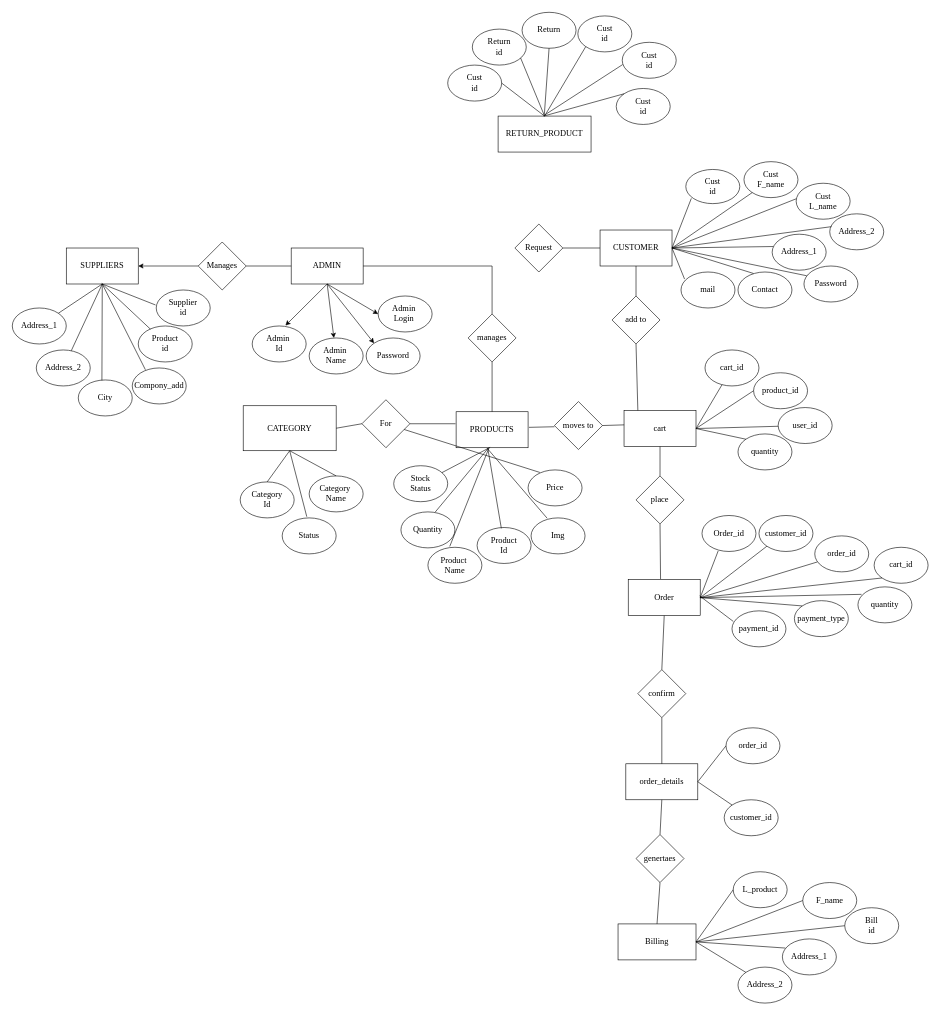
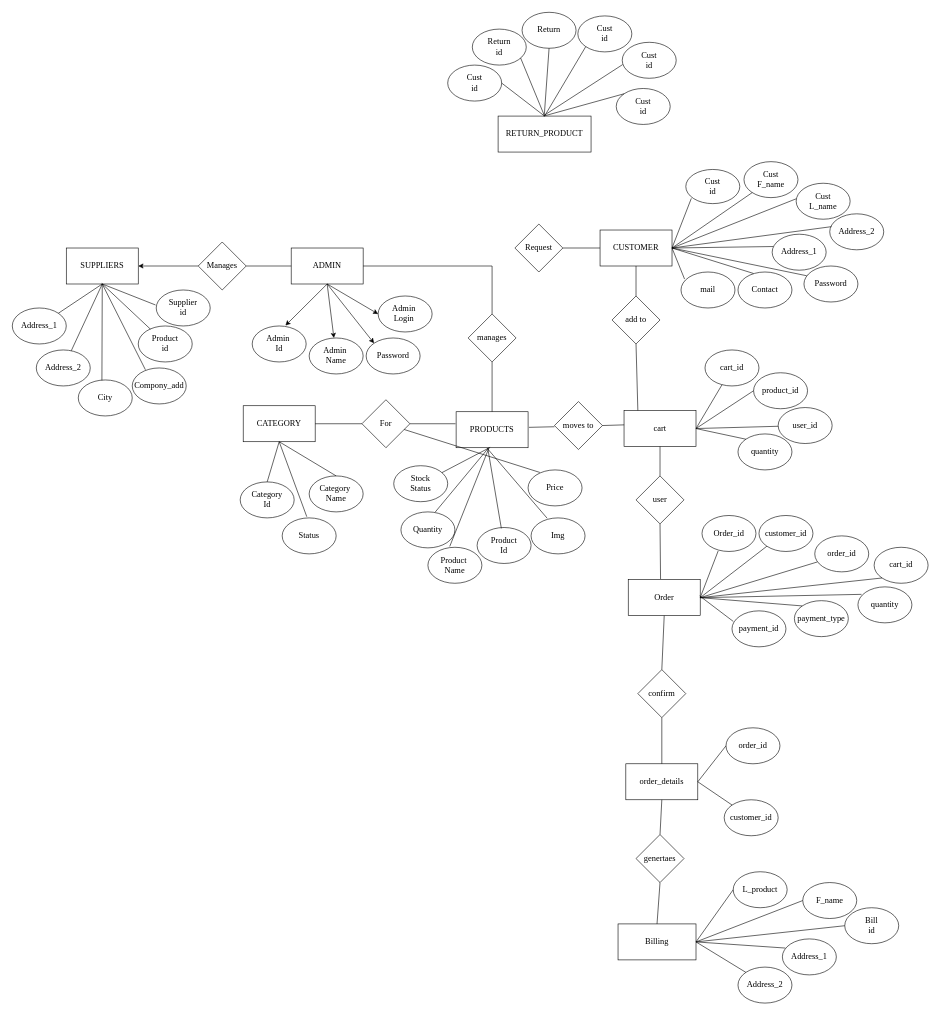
(290, 428) -> (279, 424)
(660, 500) -> (660, 500)
